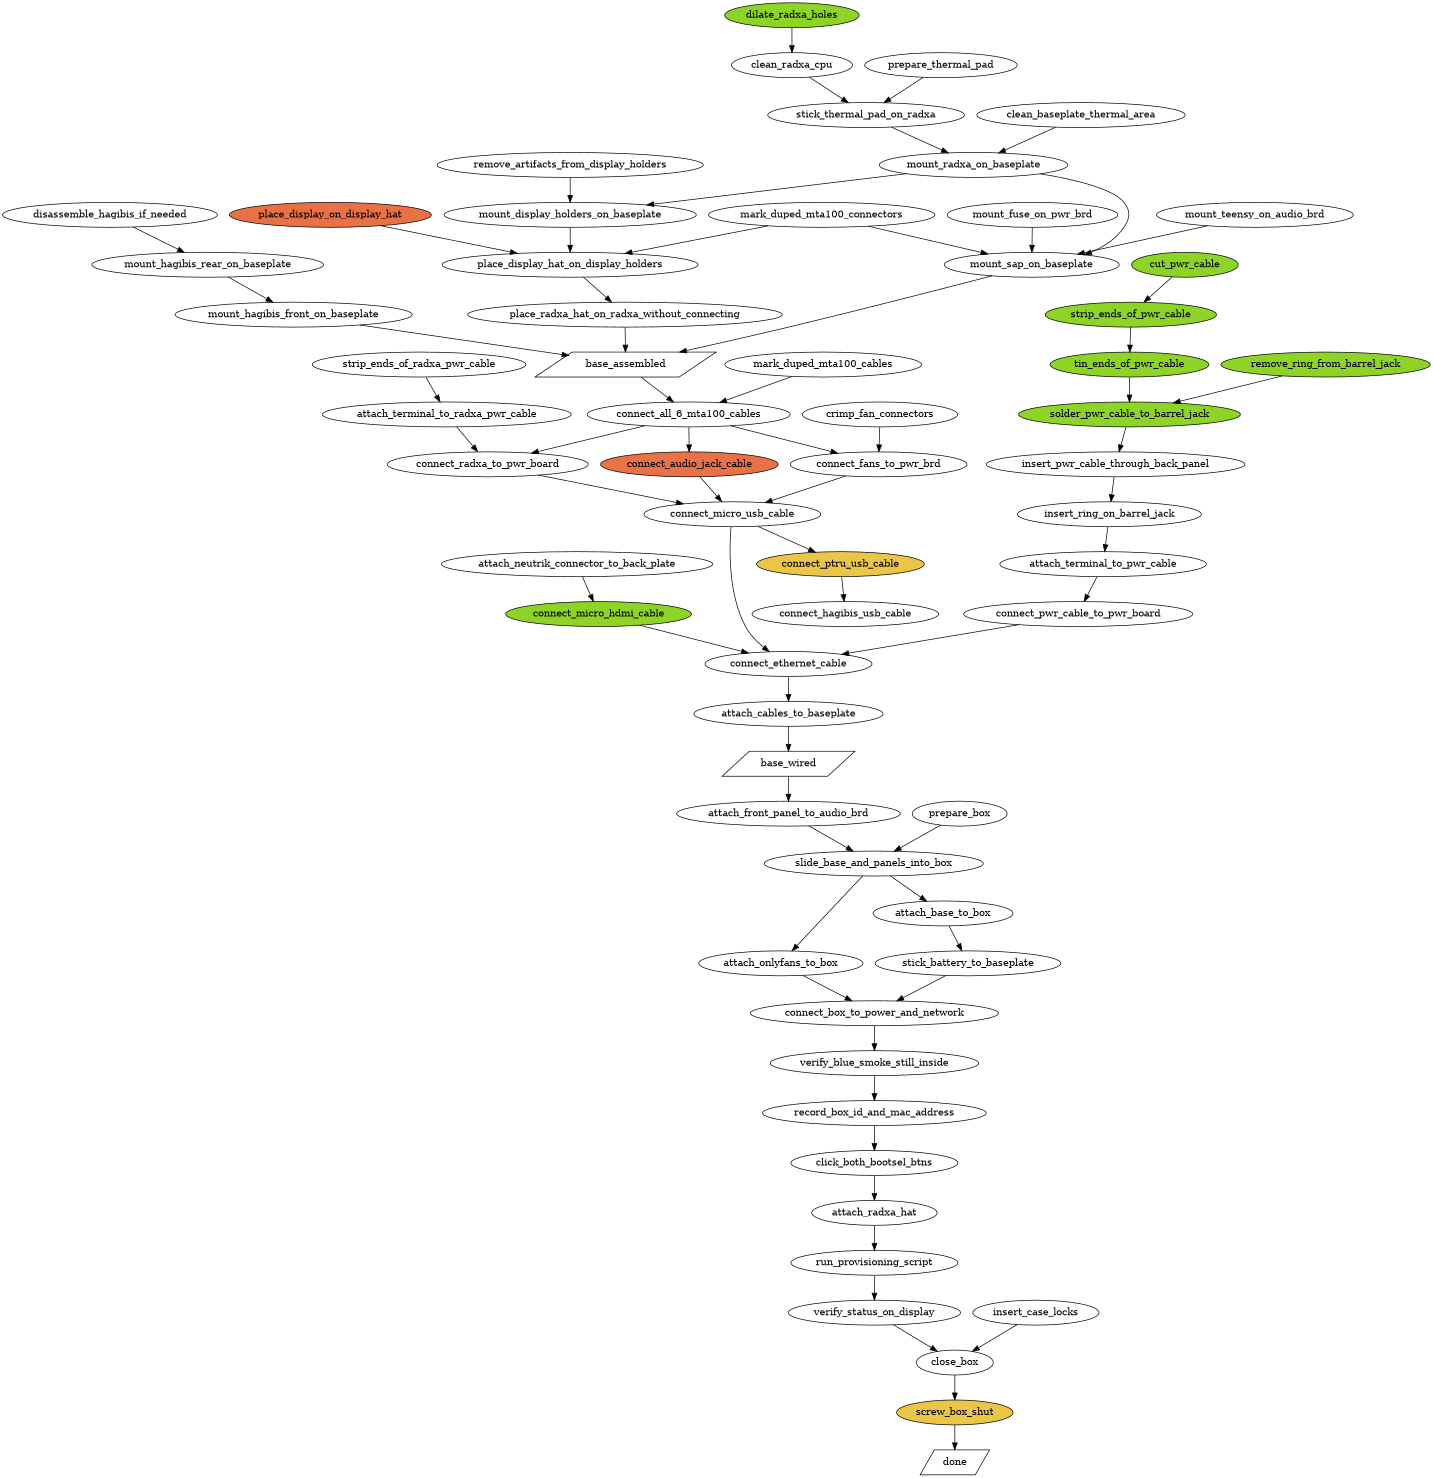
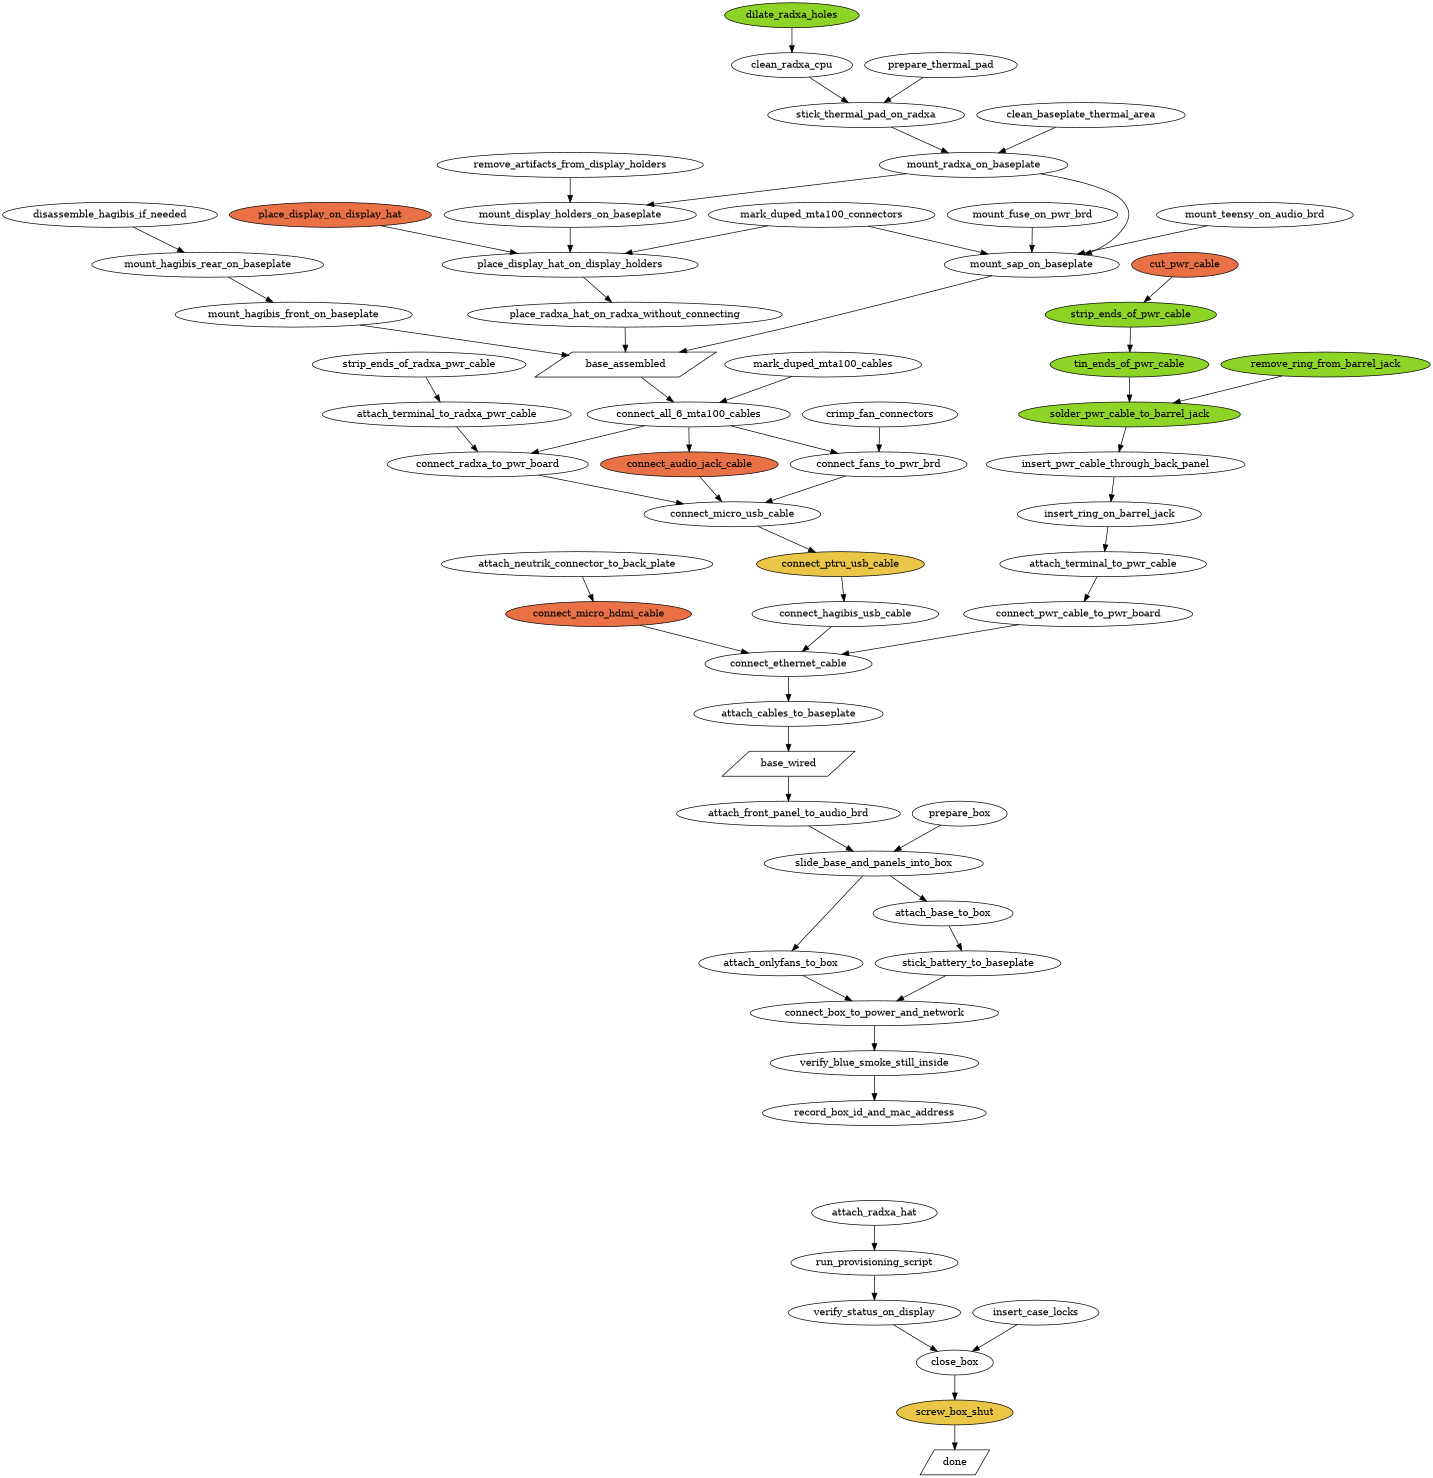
(1185, 265) -> (1185, 265)
(734, 591) -> (820, 637)
(599, 614) -> (599, 614)
(874, 1163) -> none
